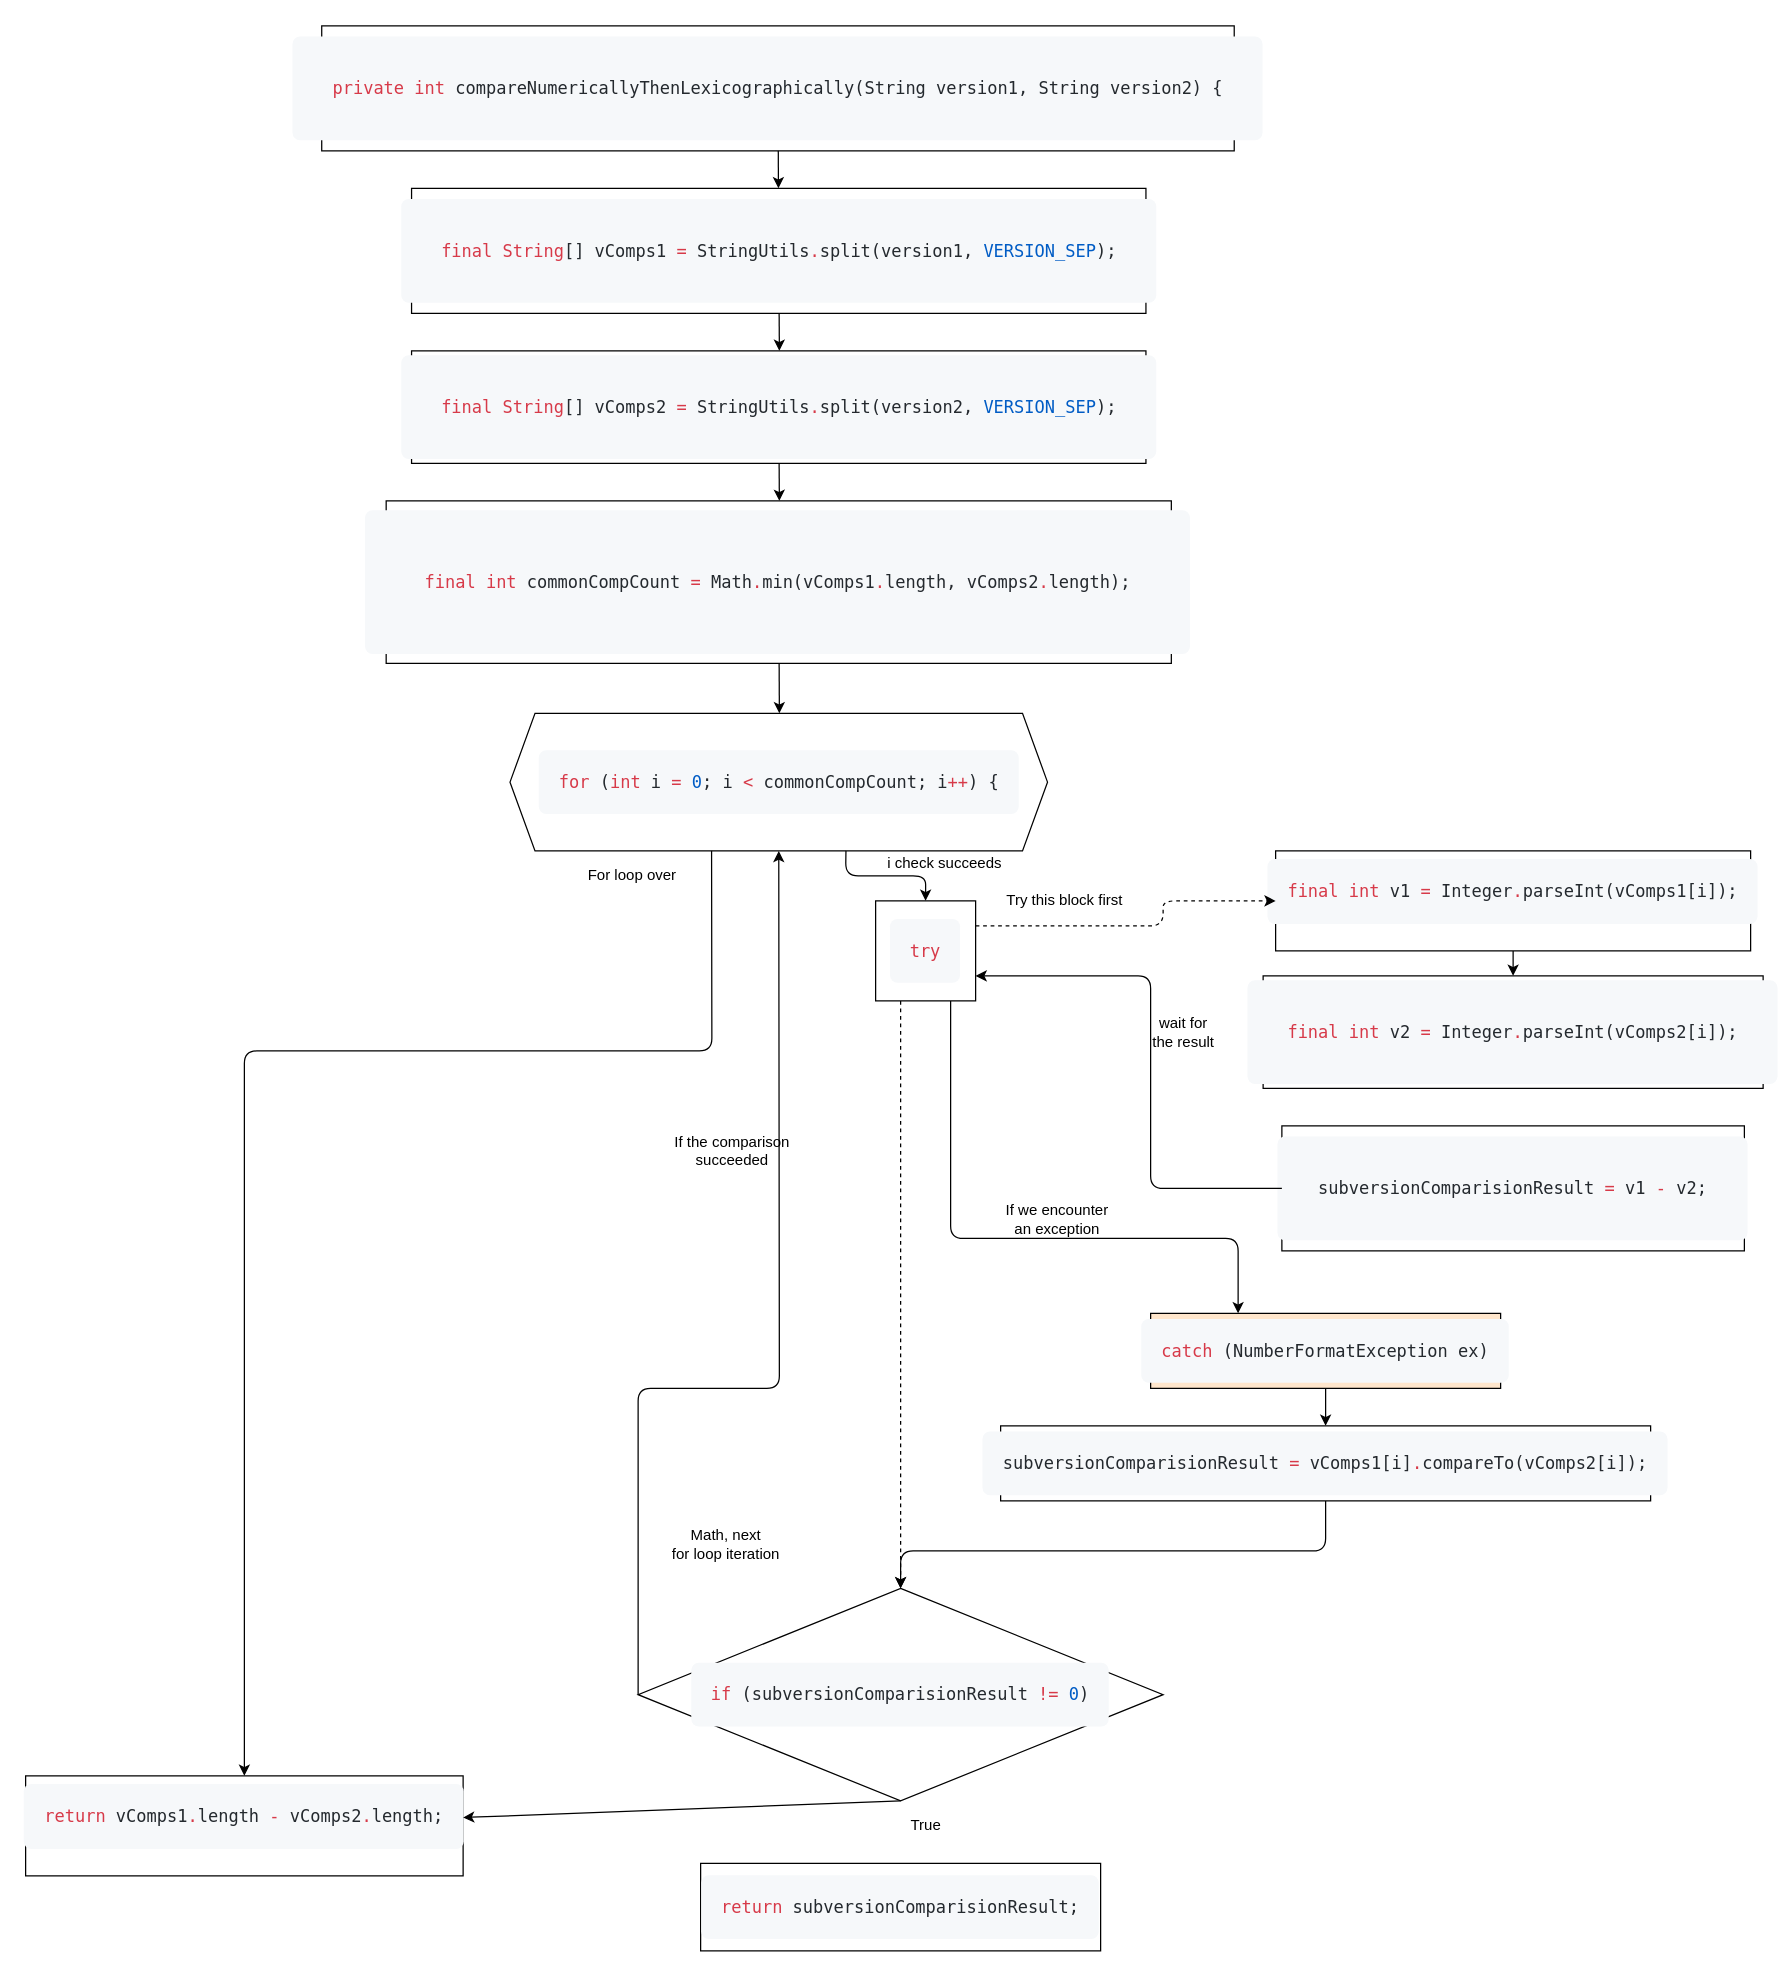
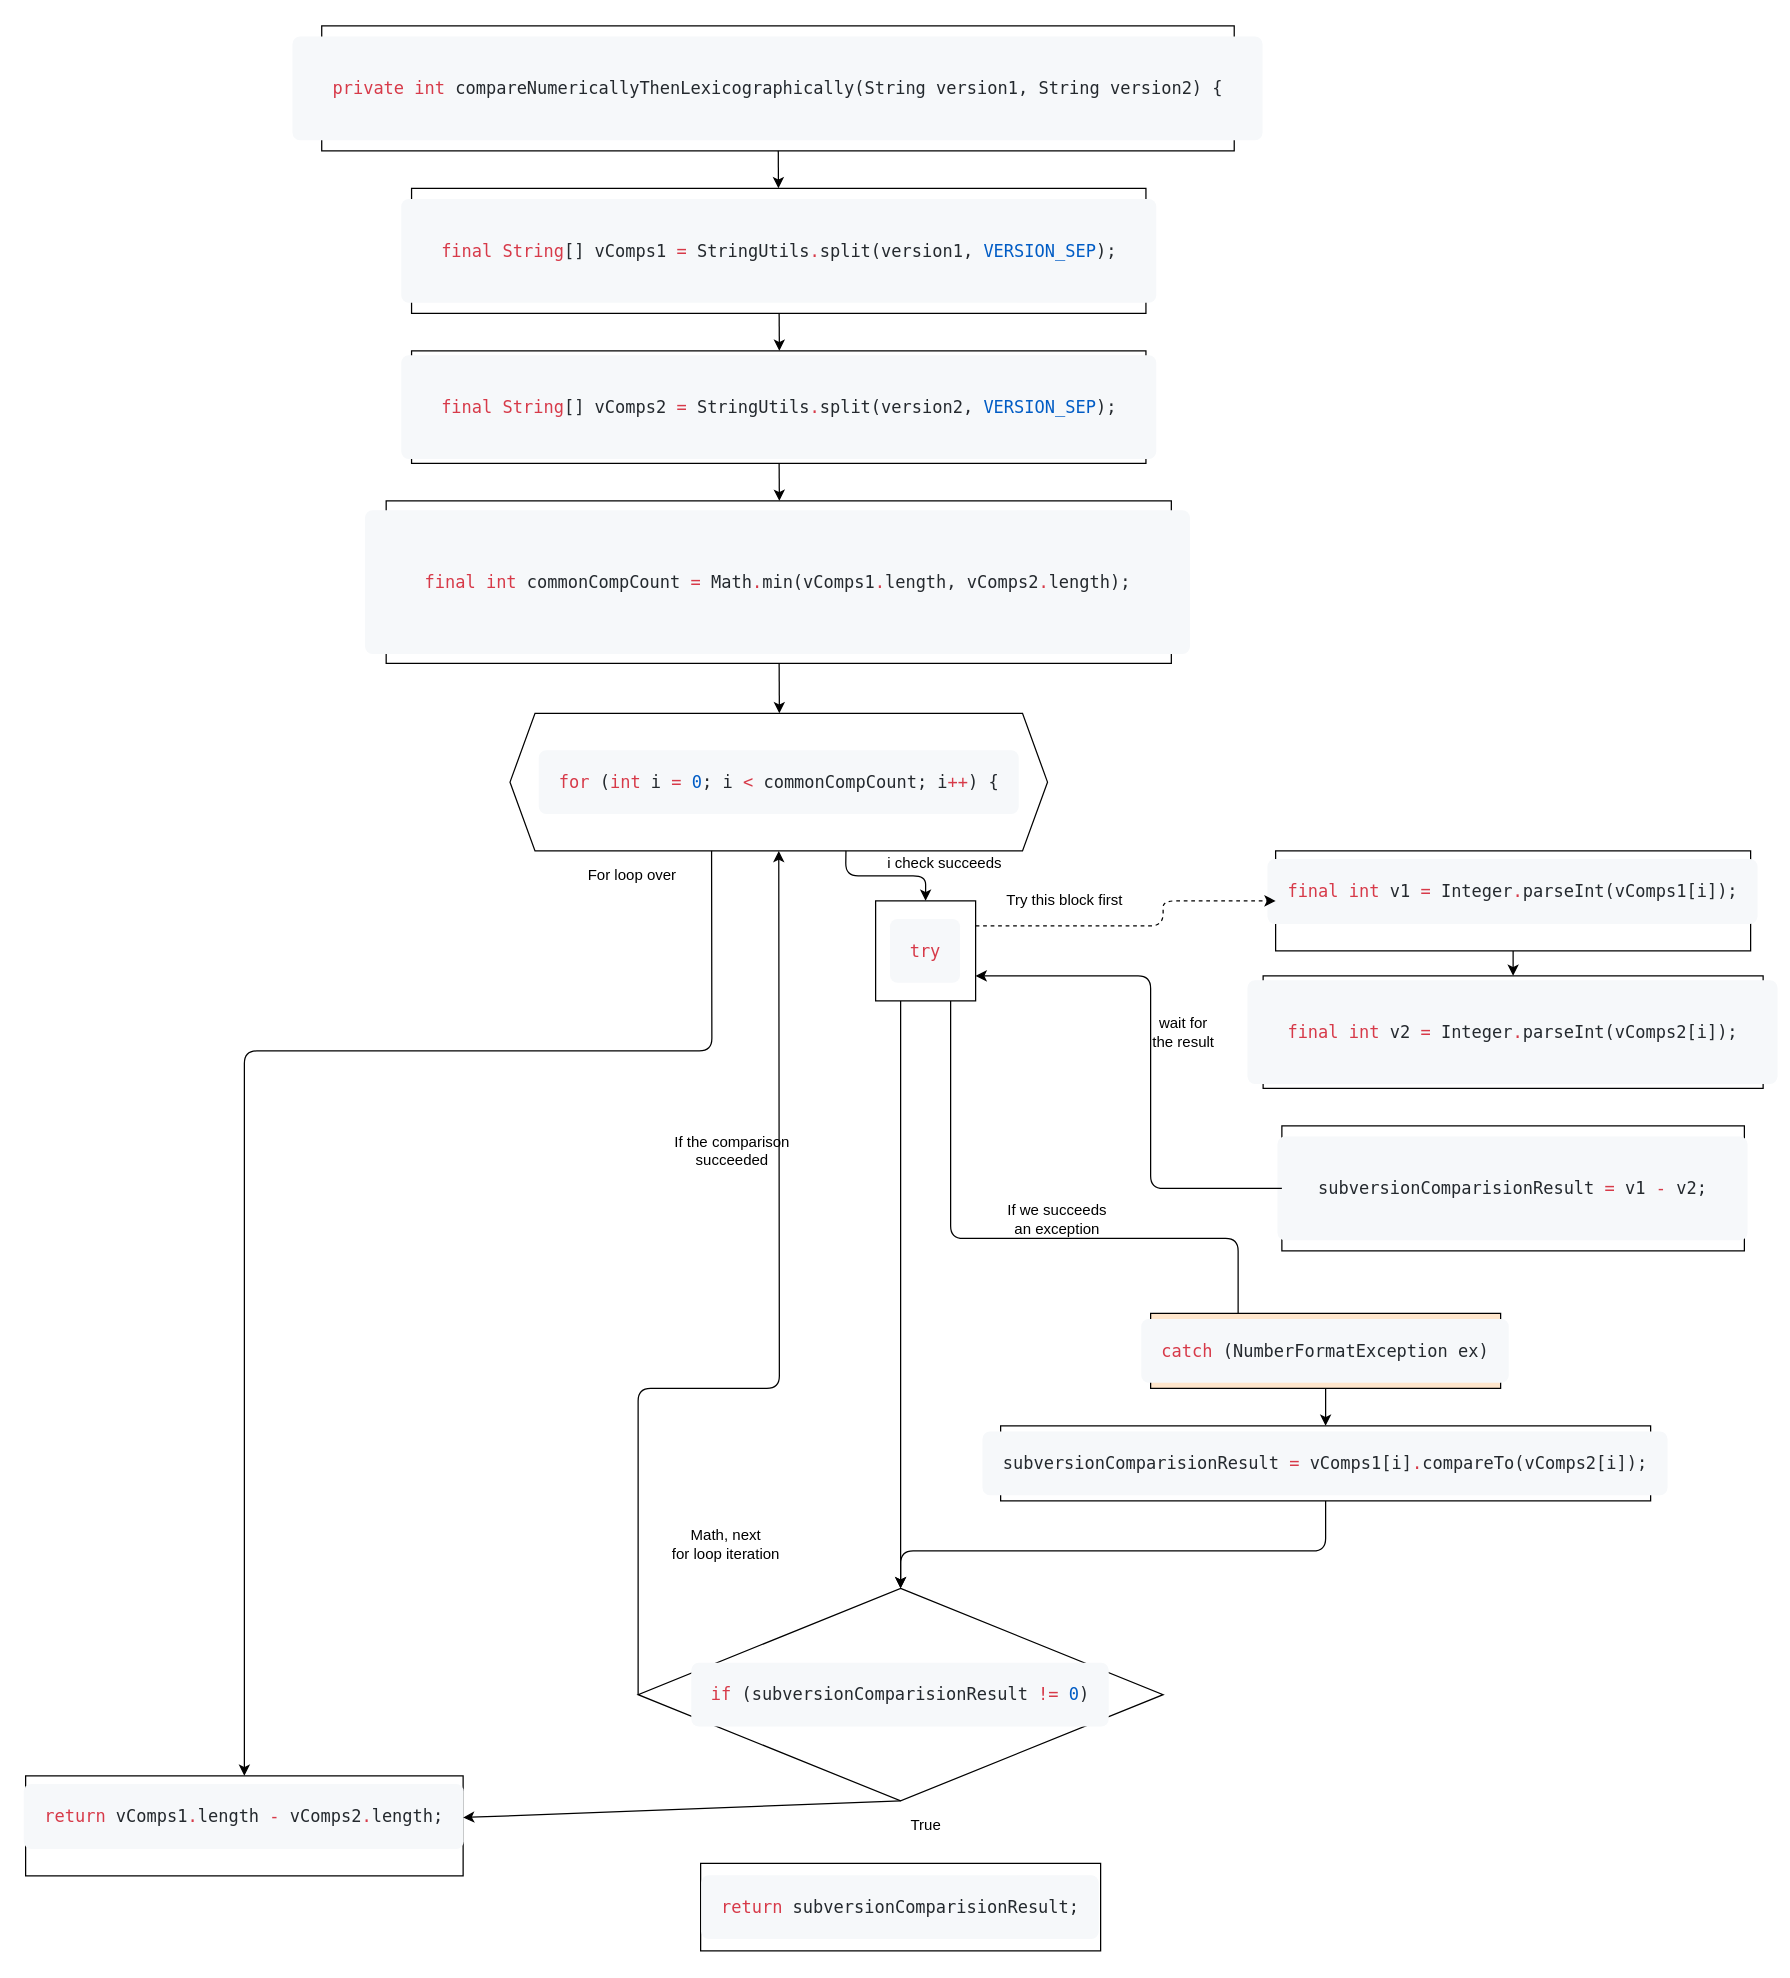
(1058, 1219) -> (1058, 1219)
(901, 1278) -> (901, 1278)
(1238, 1303) -> (1238, 1306)
